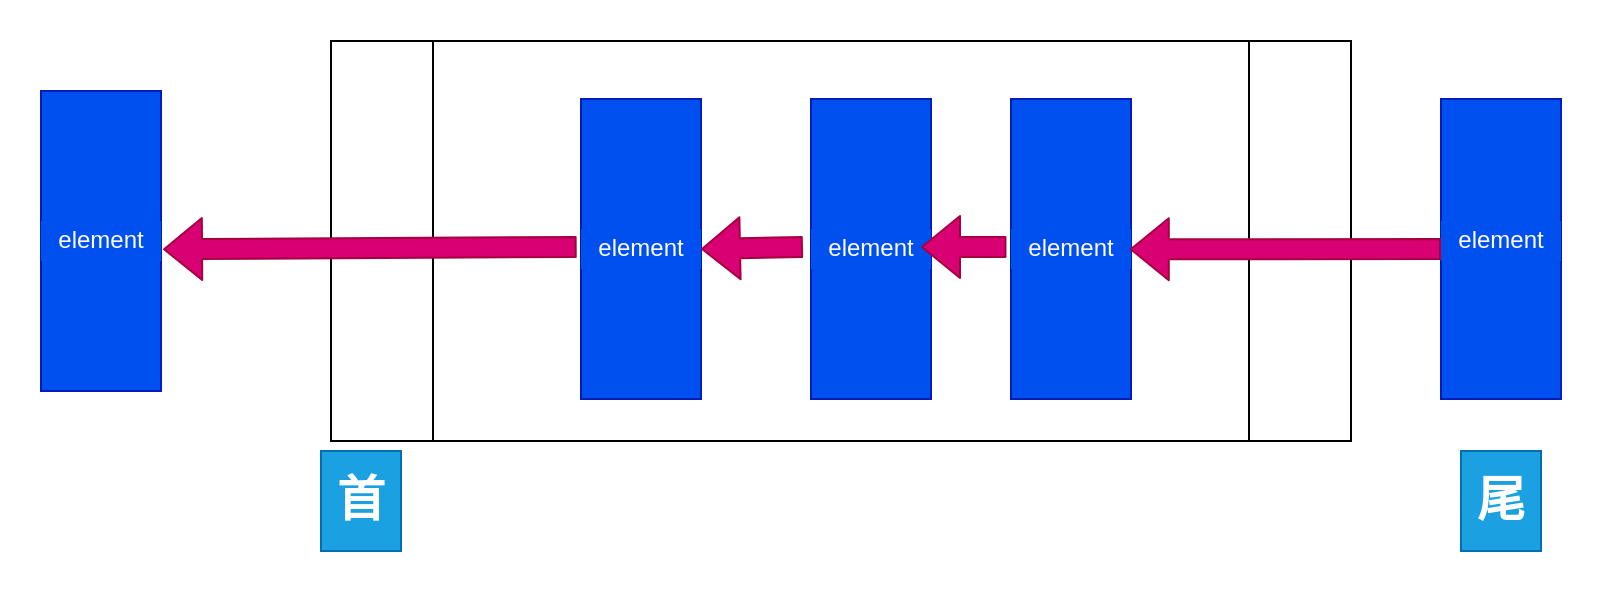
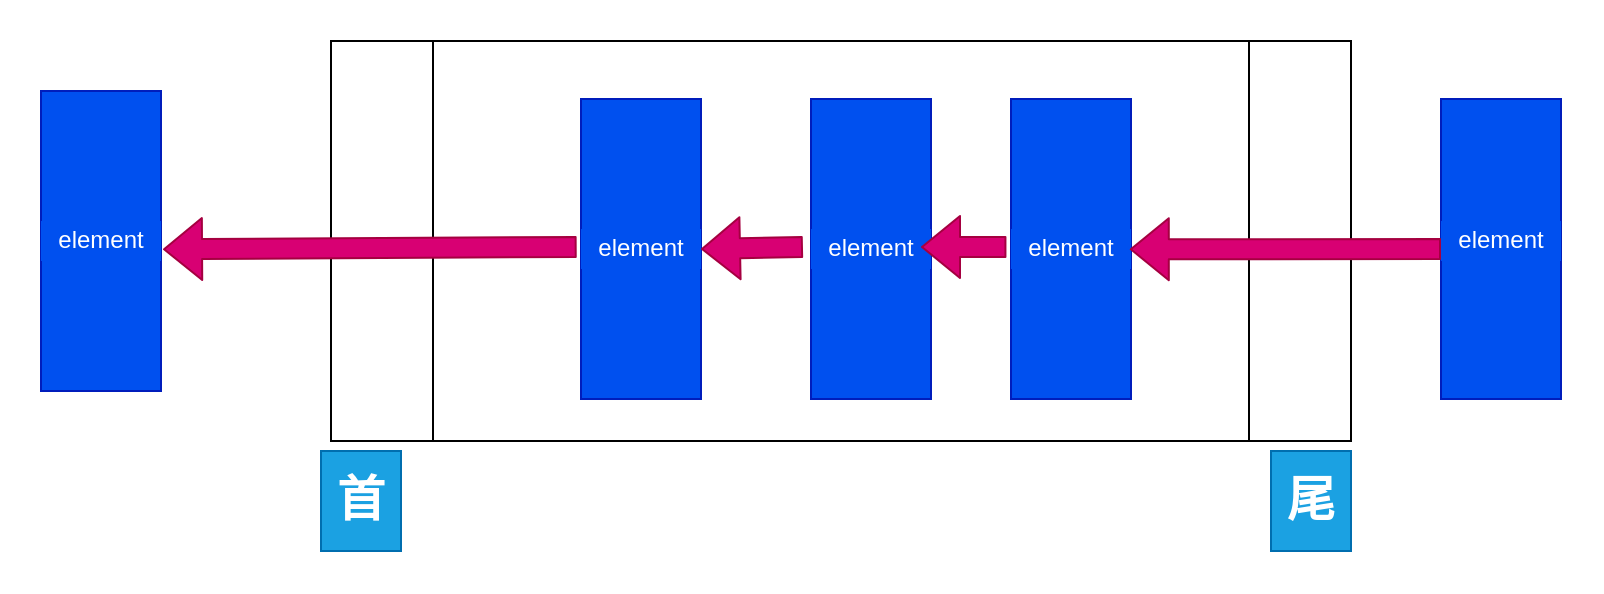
(1501, 501) -> (1311, 501)
